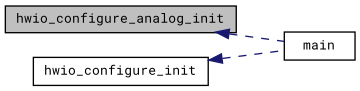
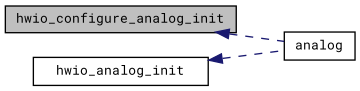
(320, 46) -> (320, 46)
(121, 71) -> (121, 71)
